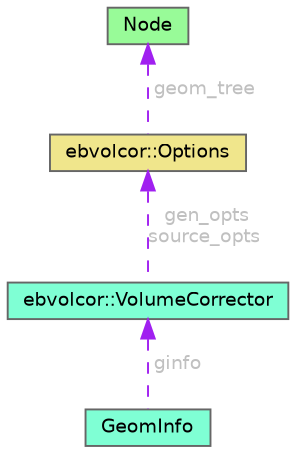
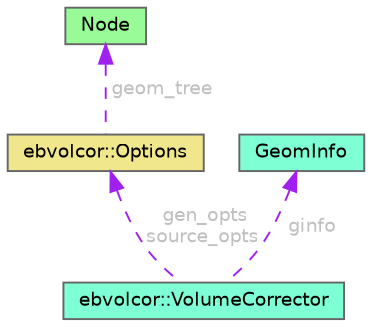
(148, 374) -> (264, 241)
